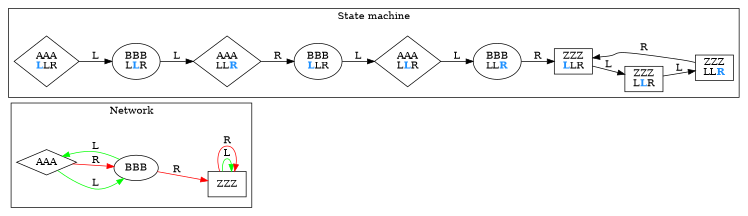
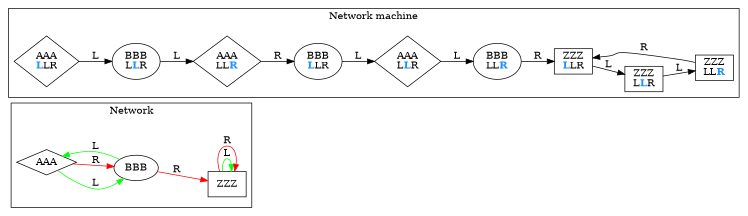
(374, 17) -> (374, 17)
